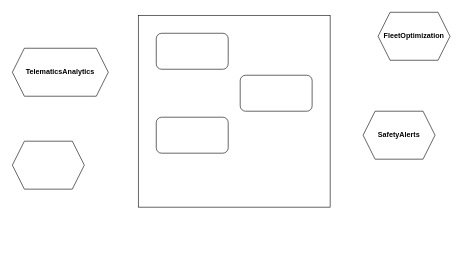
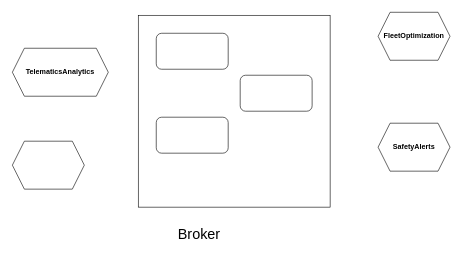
(399, 135) -> (414, 147)
none -> (201, 234)
